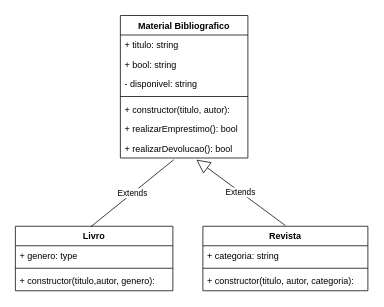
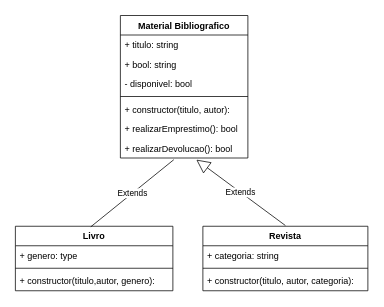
(167, 85) -> (162, 85)
